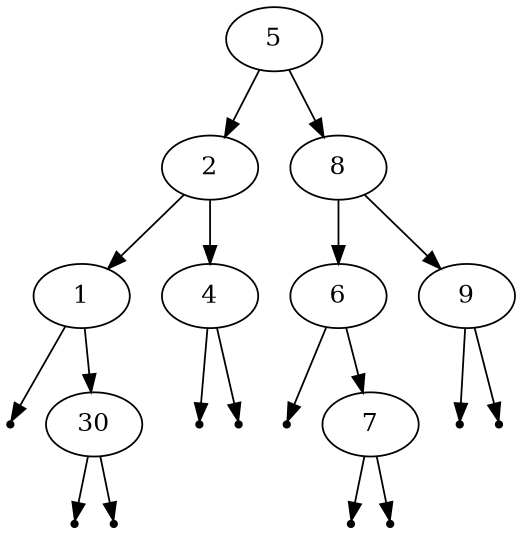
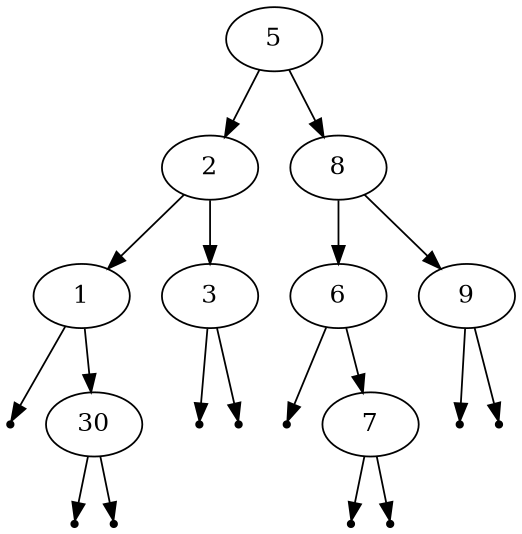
(210, 296) -> (210, 296)
